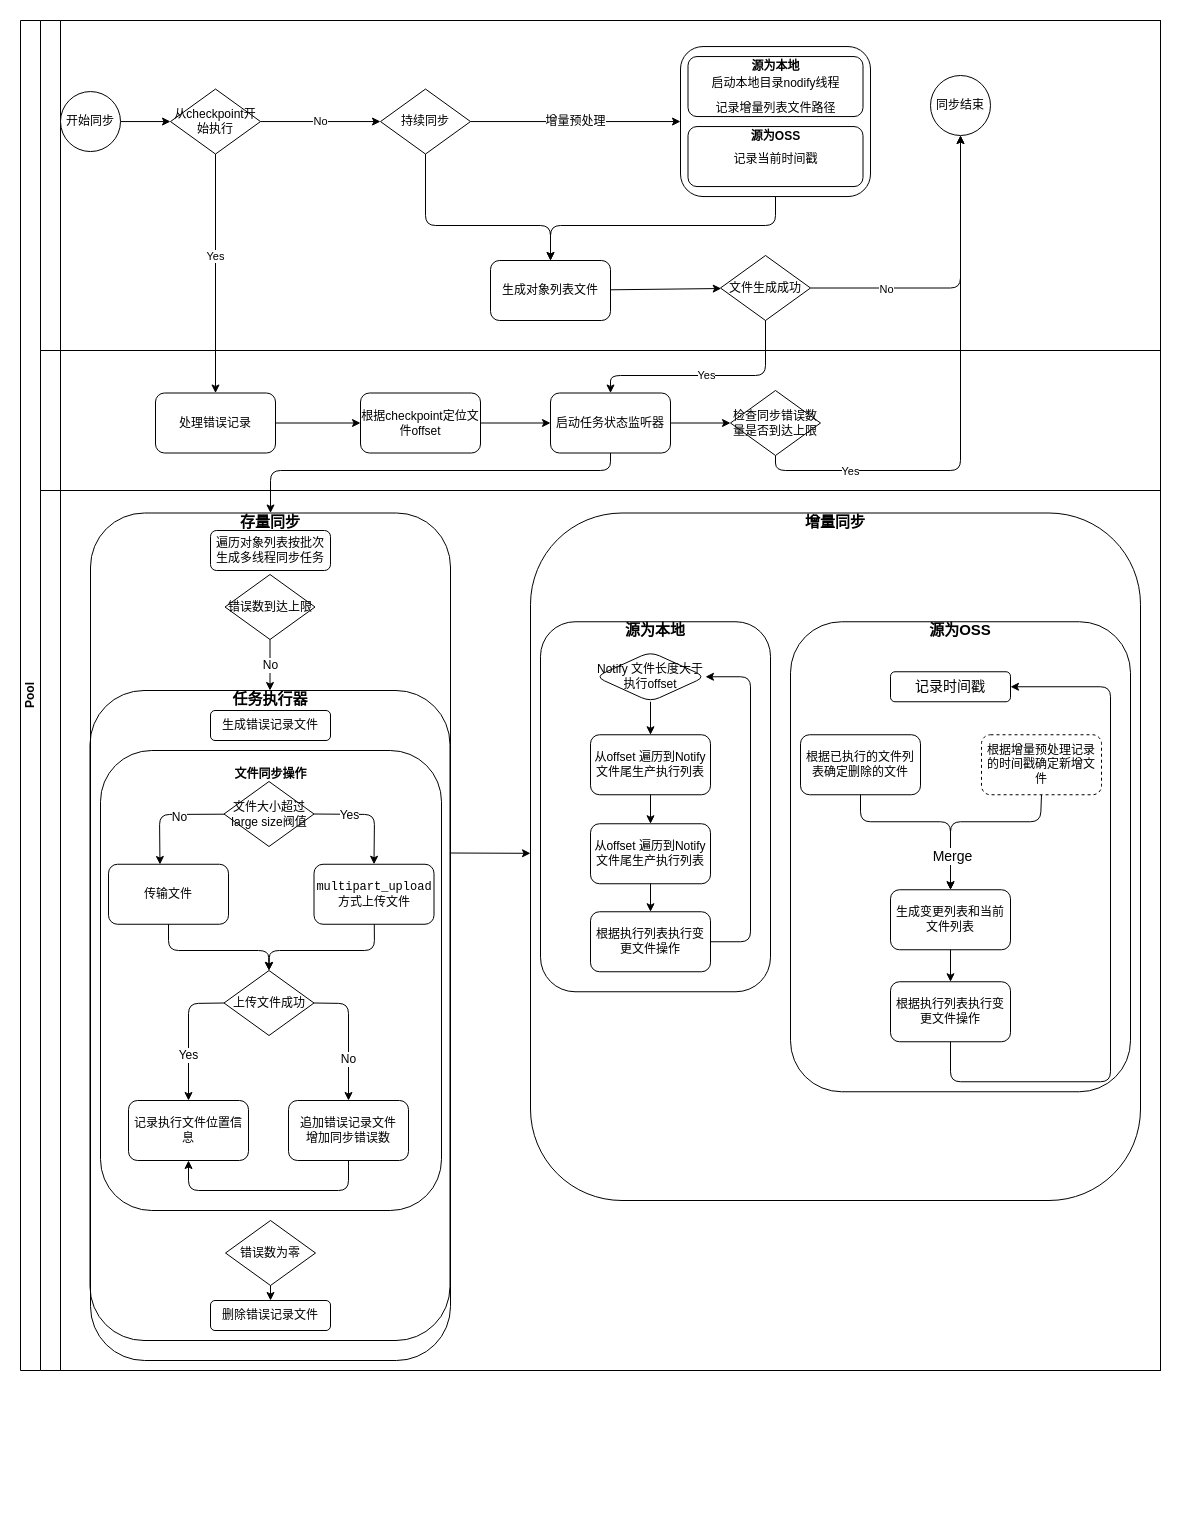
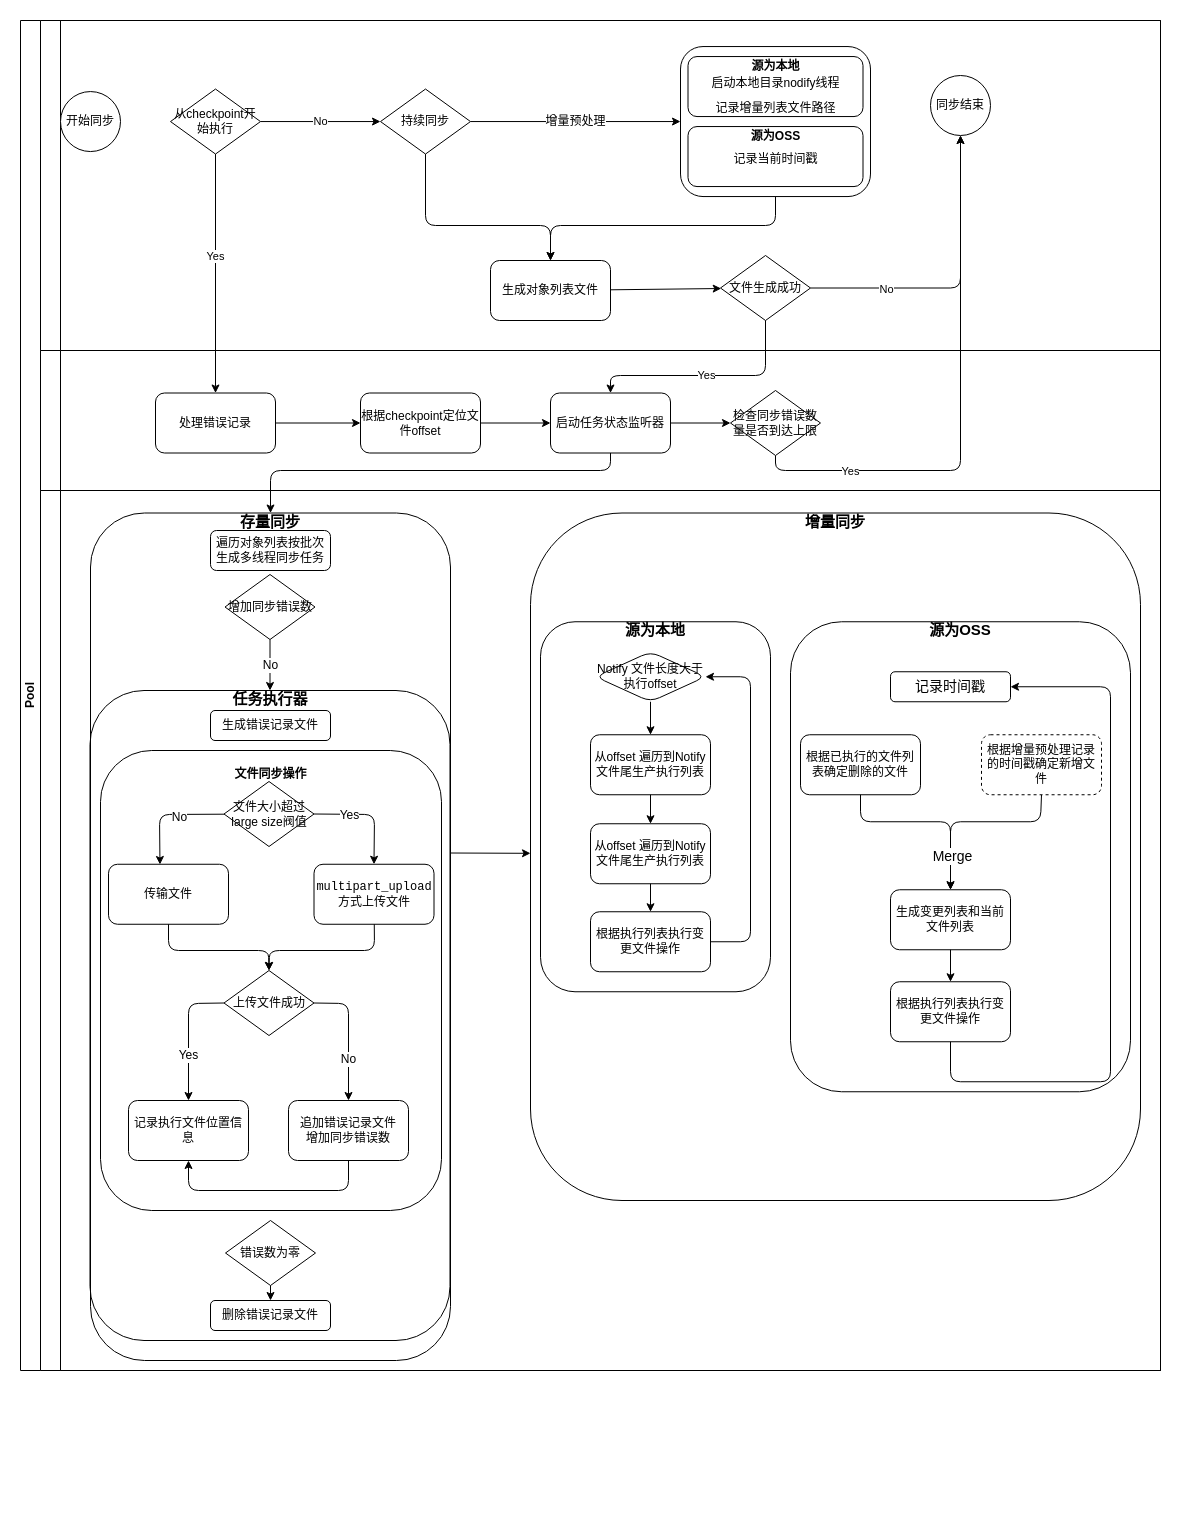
(142, 122) -> none
(271, 608) -> (271, 608)
